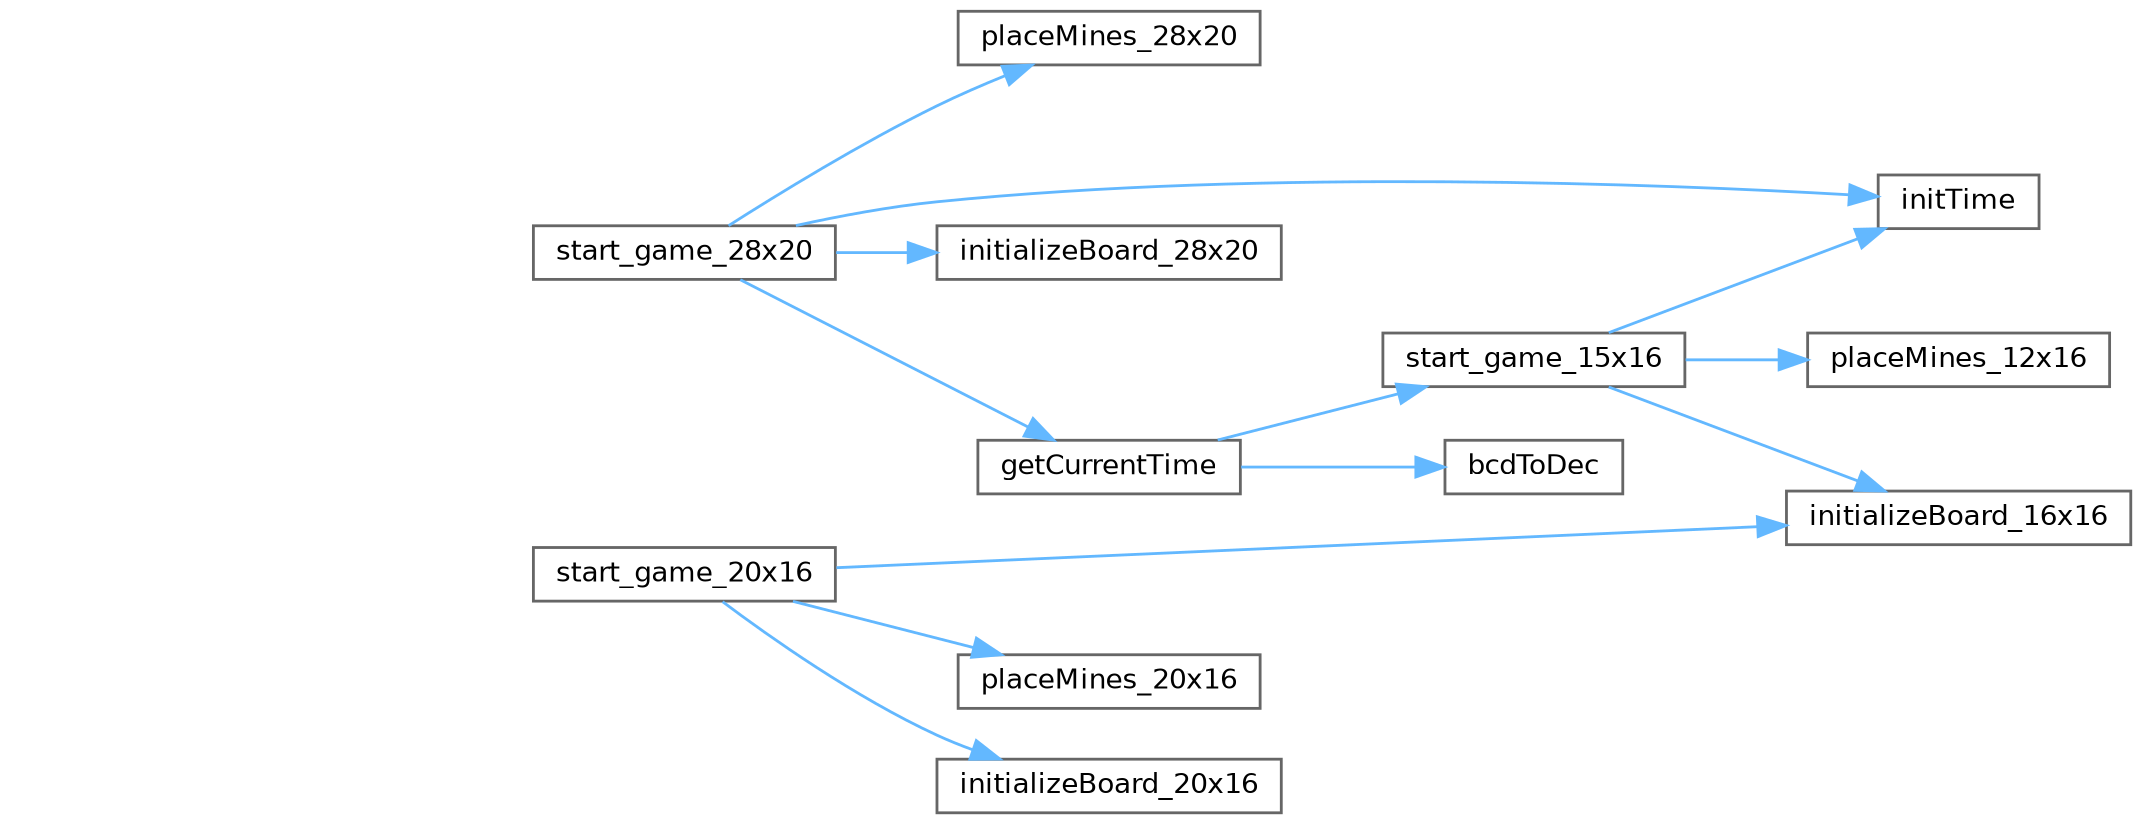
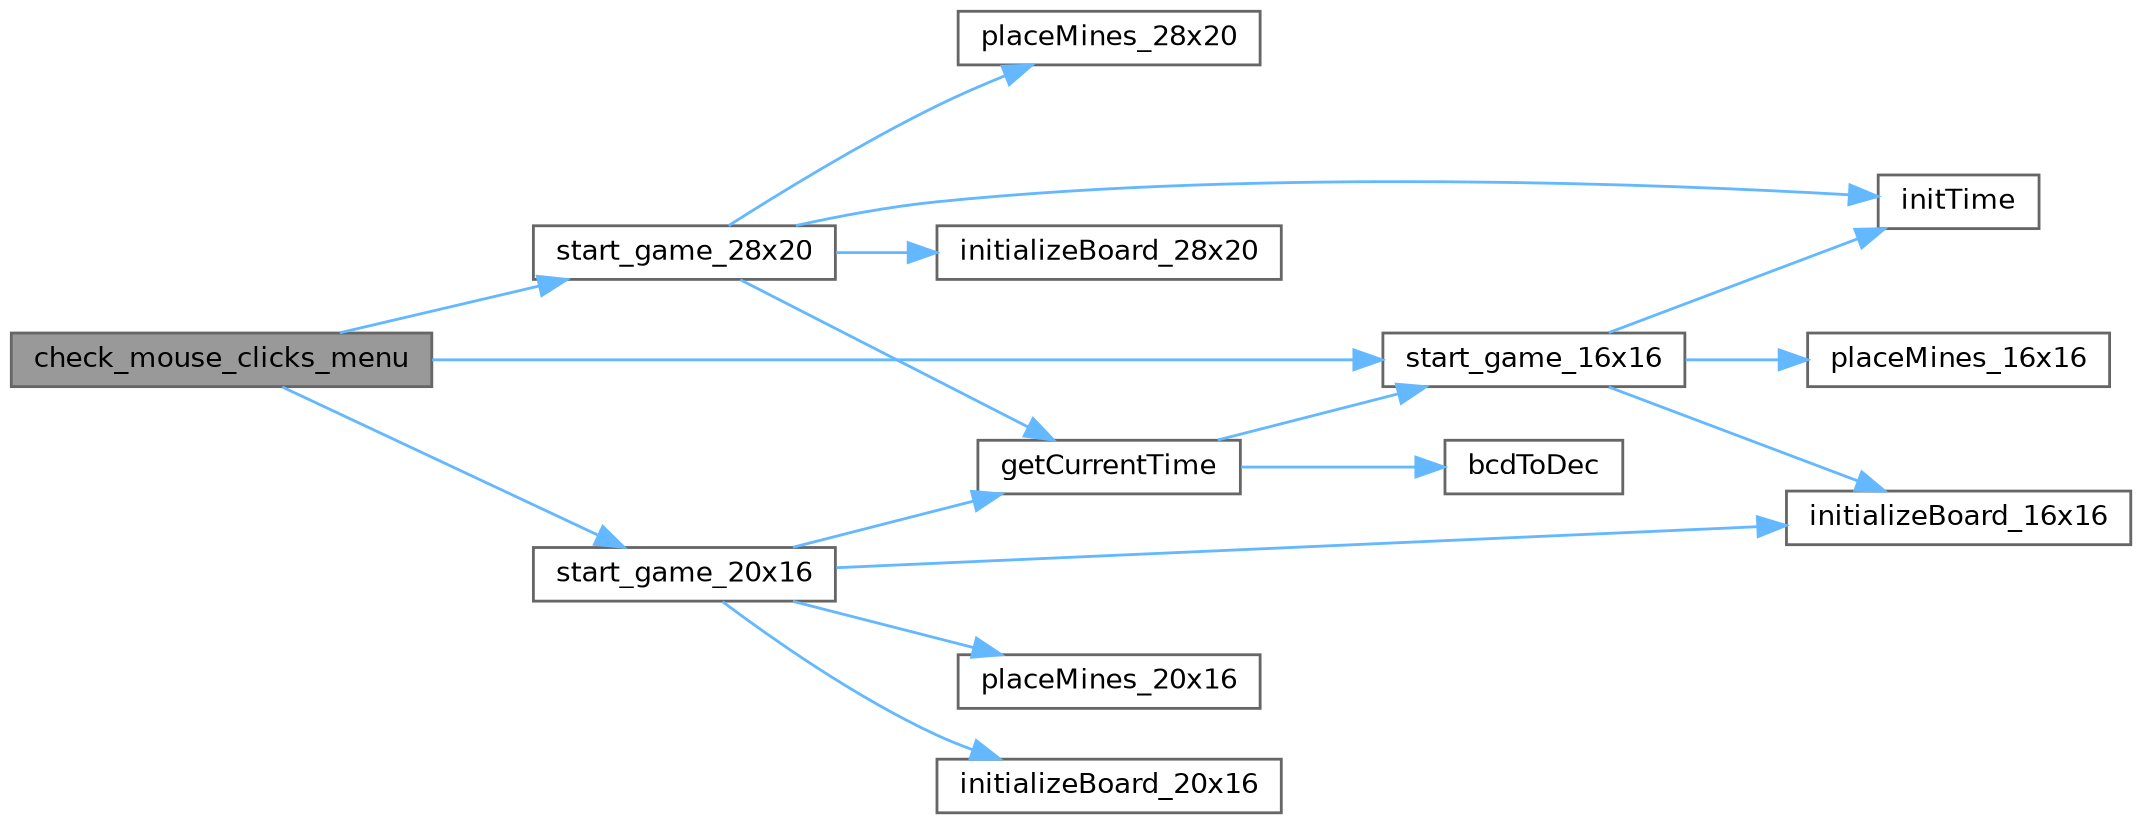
none -> (222, 360)
(1534, 360) -> (1534, 360)
(1959, 360) -> (1959, 360)
none -> (883, 524)
